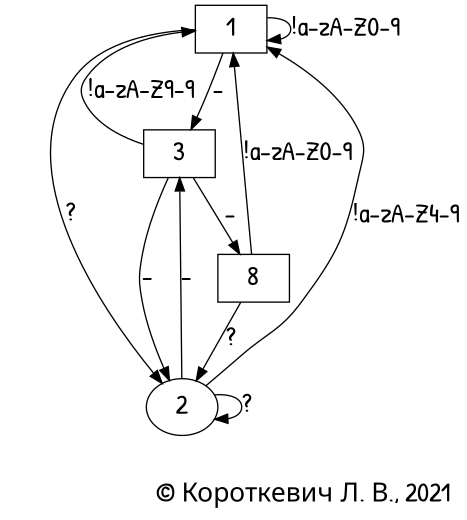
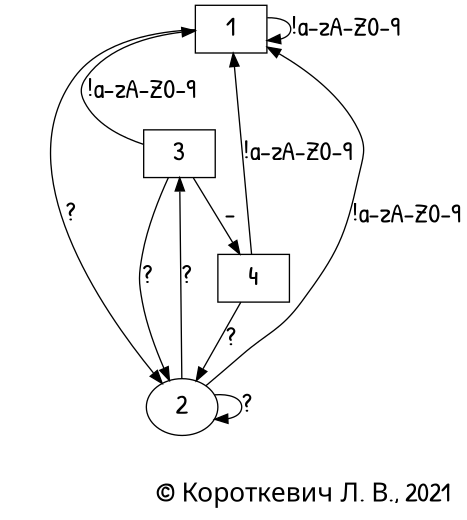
(210, 86) -> none
(142, 91) -> (142, 91)
(407, 216) -> (407, 216)
(148, 278) -> (148, 278)
(187, 278) -> (187, 278)
(254, 278) -> (254, 278)
